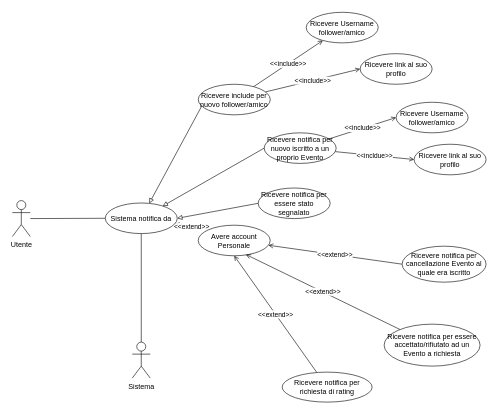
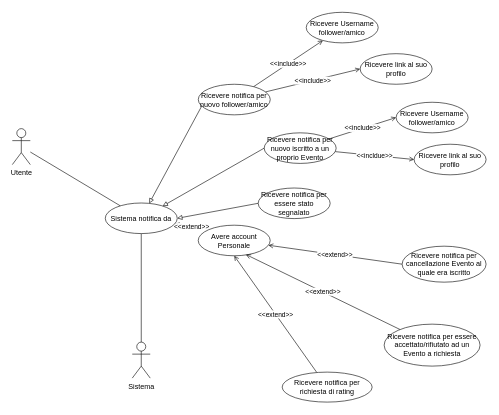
(234, 100) -> (234, 100)
(21, 219) -> (21, 147)
